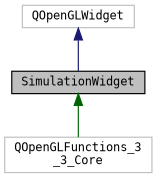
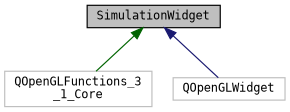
(78, 56) -> (196, 57)
(78, 155) -> (78, 89)
